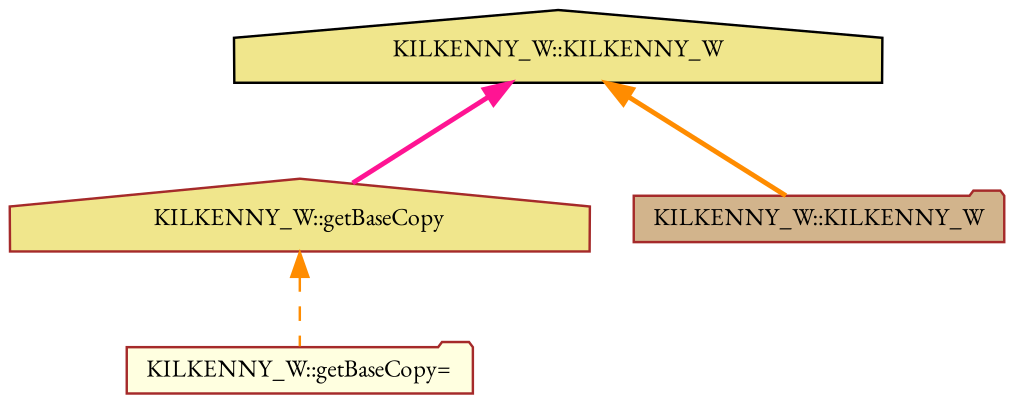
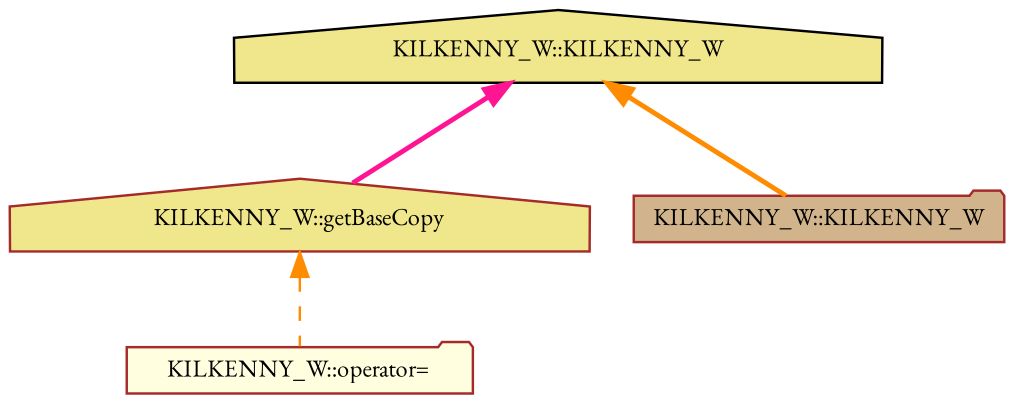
(300, 370) -> (300, 370)
